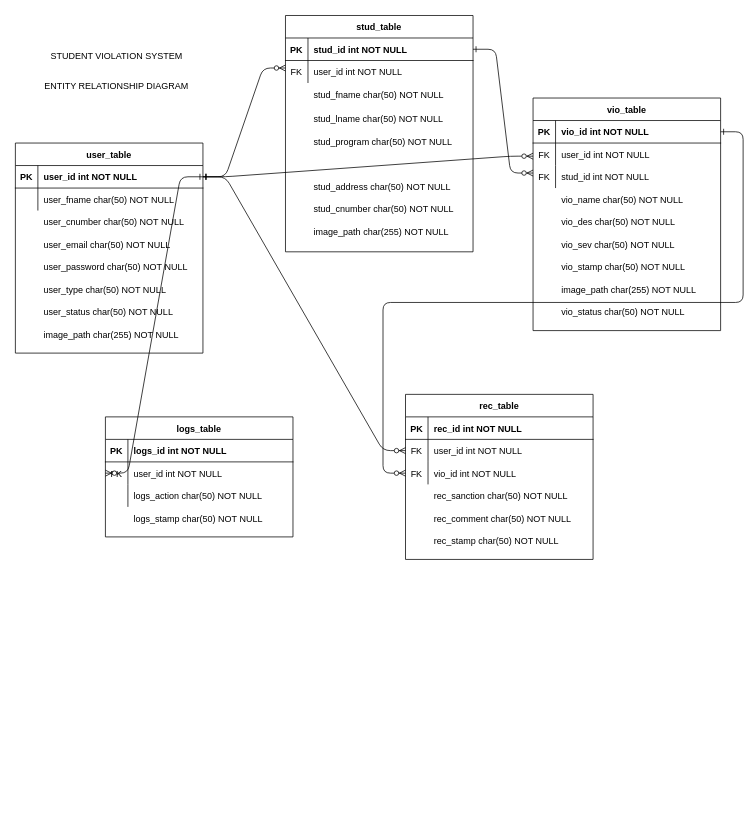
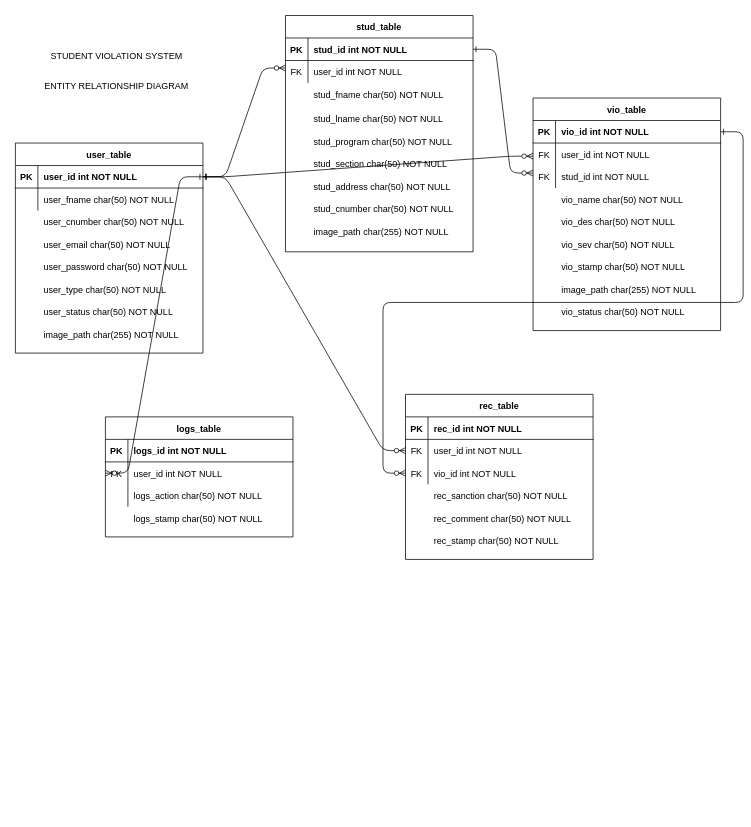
none -> (390, 164)
